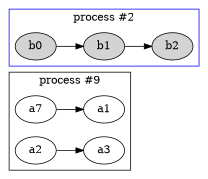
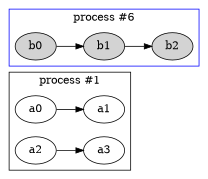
(104, 18) -> (104, 18)
(70, 81) -> (70, 81)
(36, 109) -> (36, 109)
